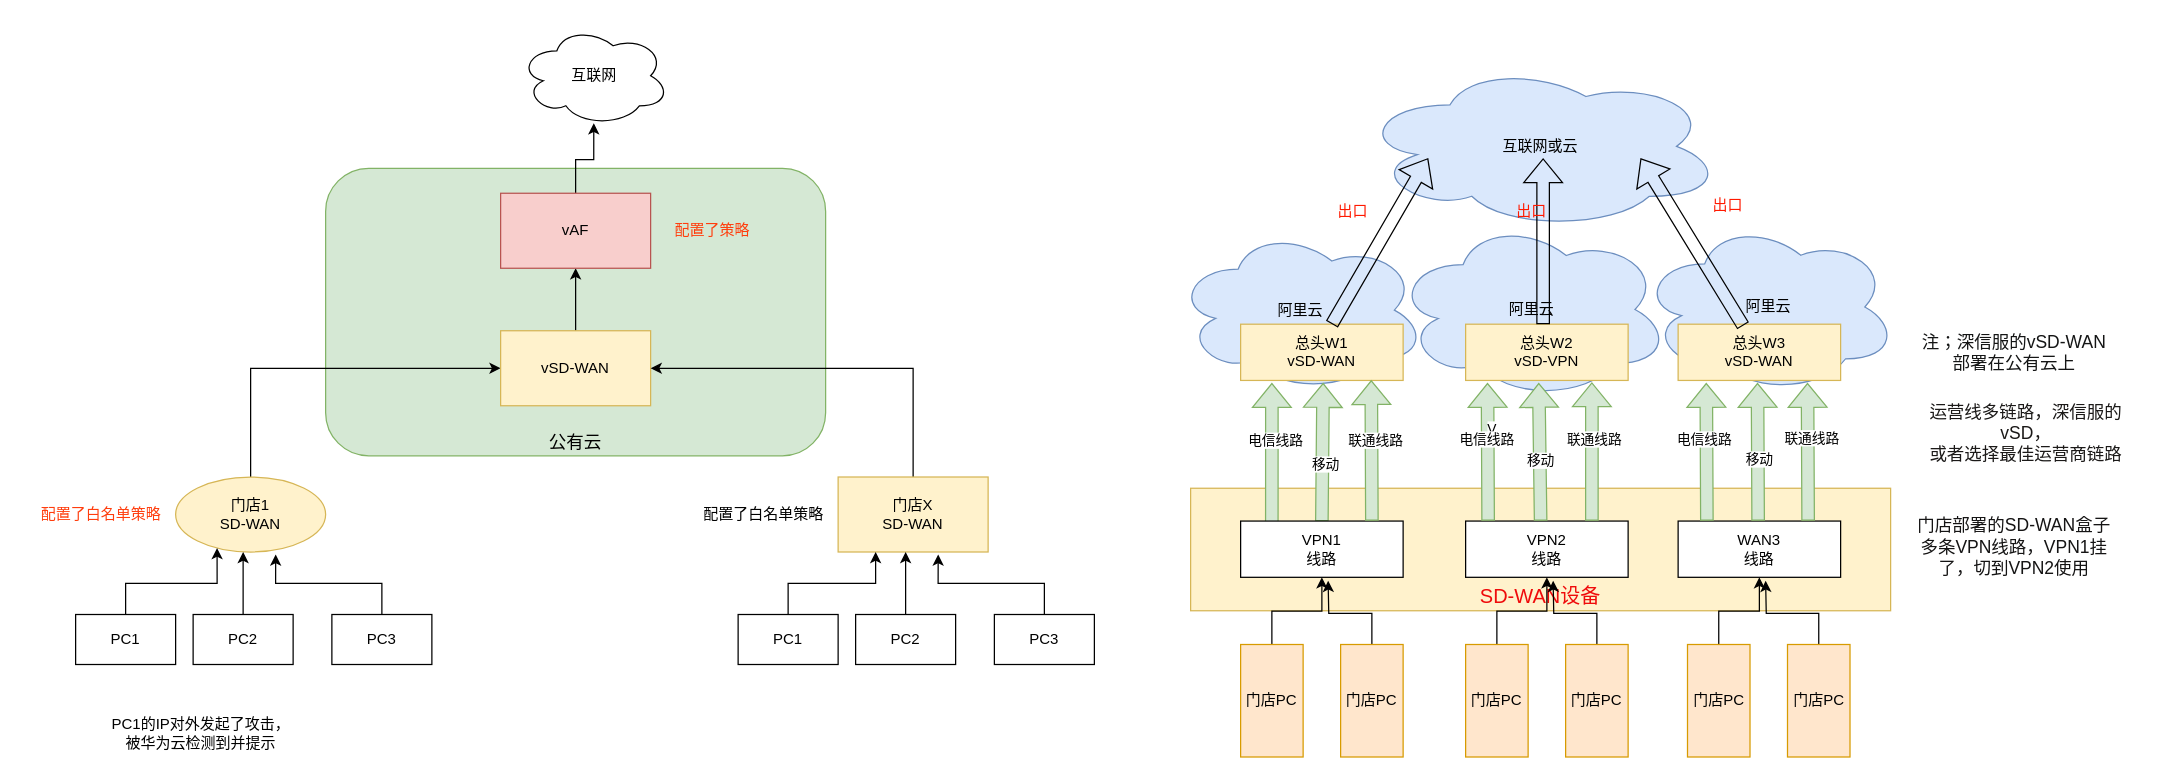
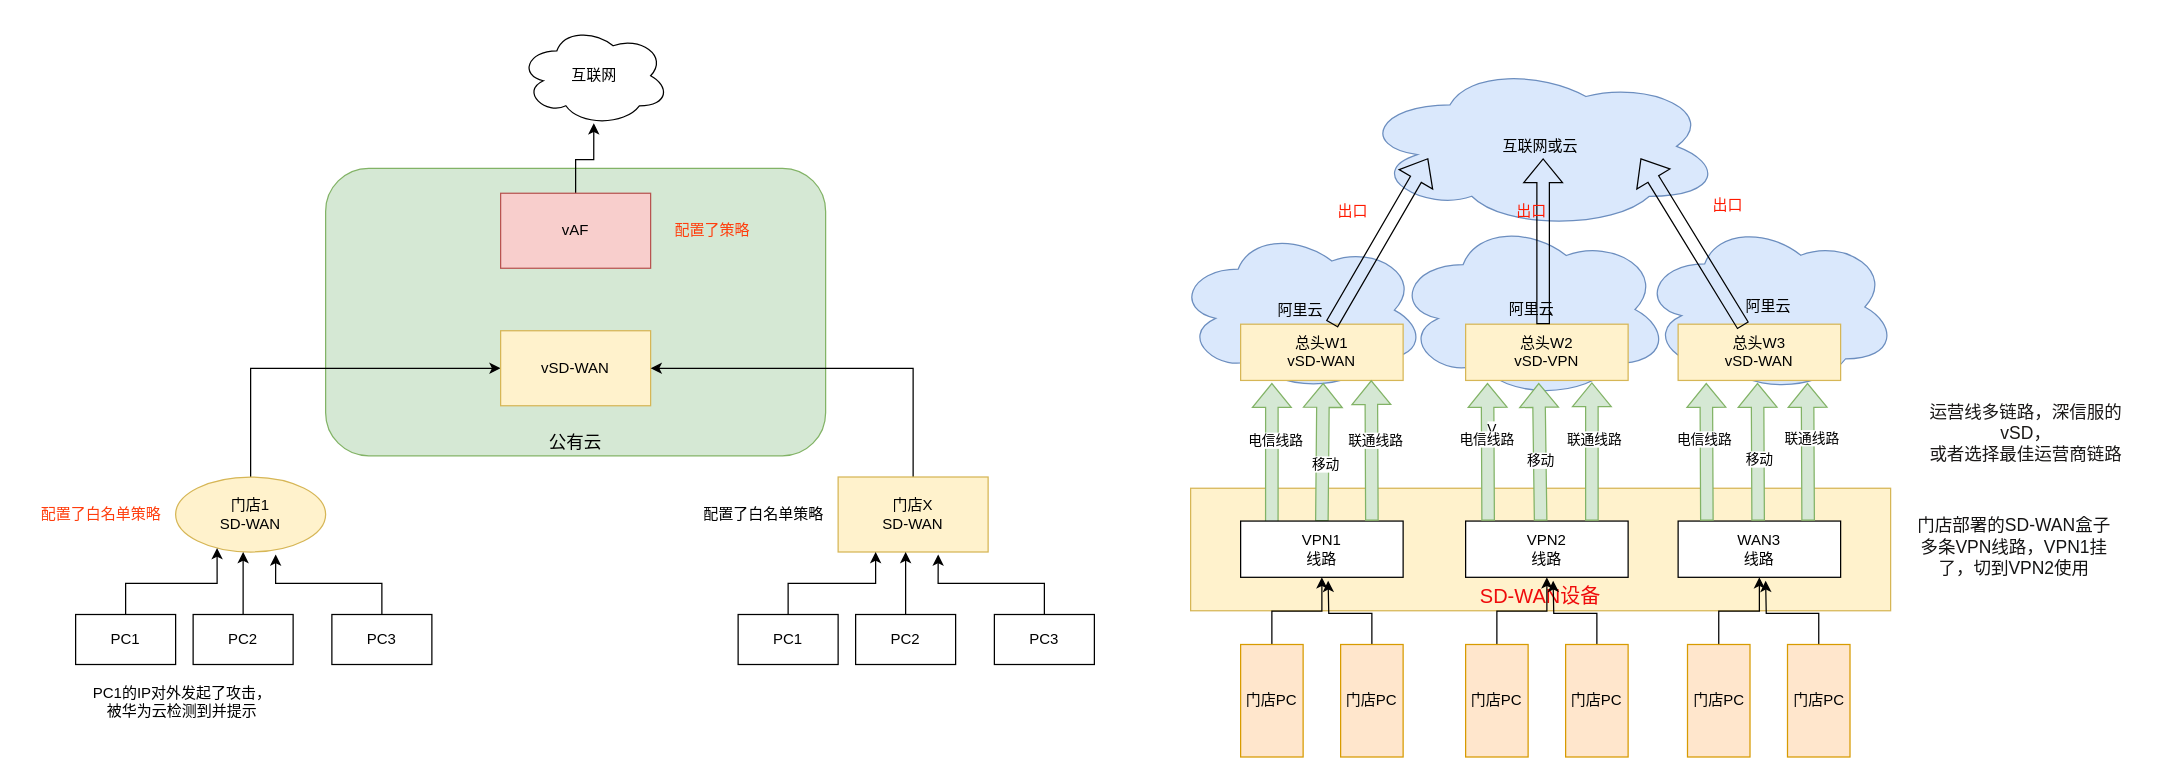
(576, 303) -> none
(2014, 352) -> none
(201, 733) -> (182, 702)
